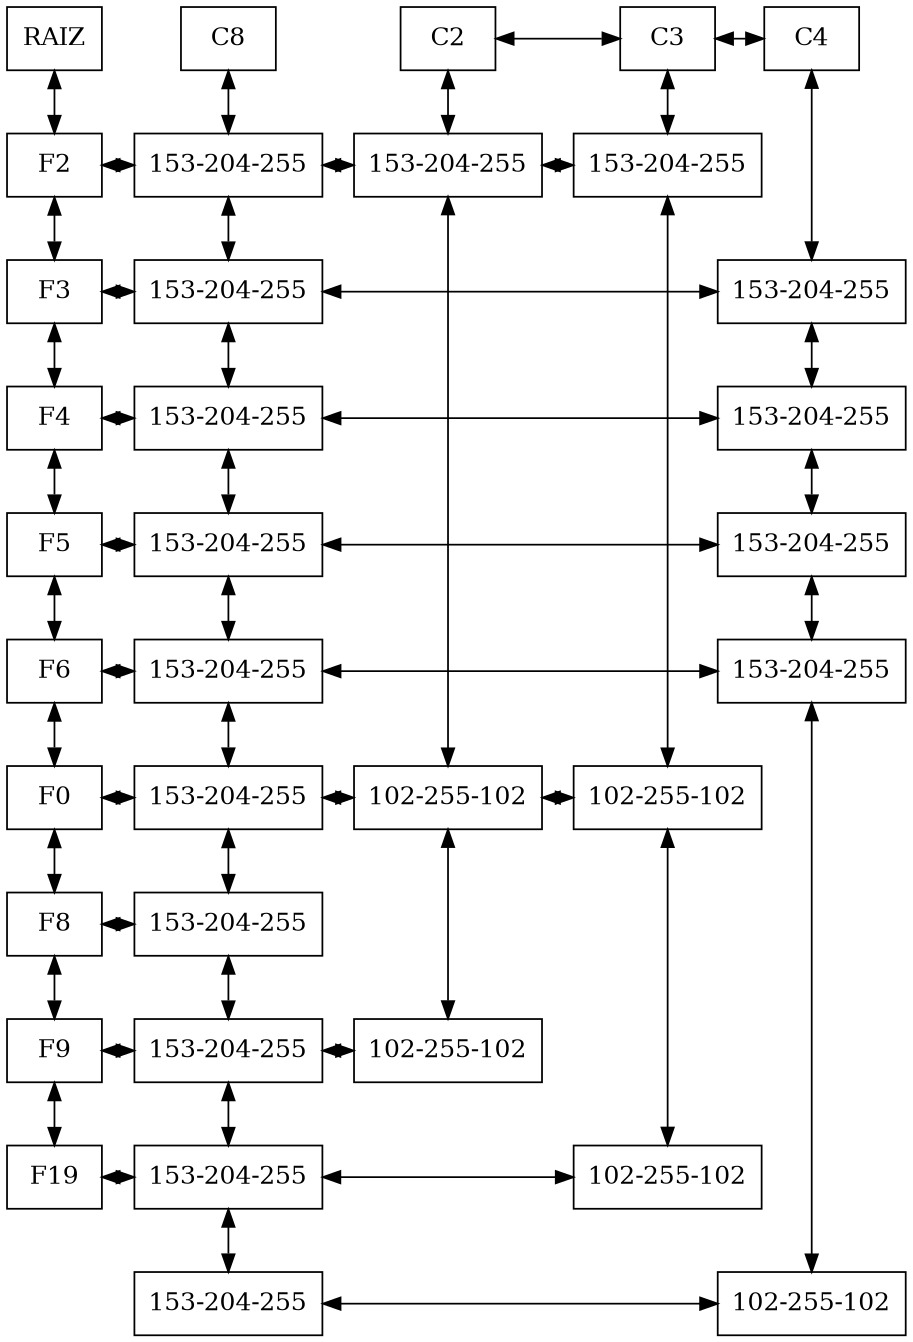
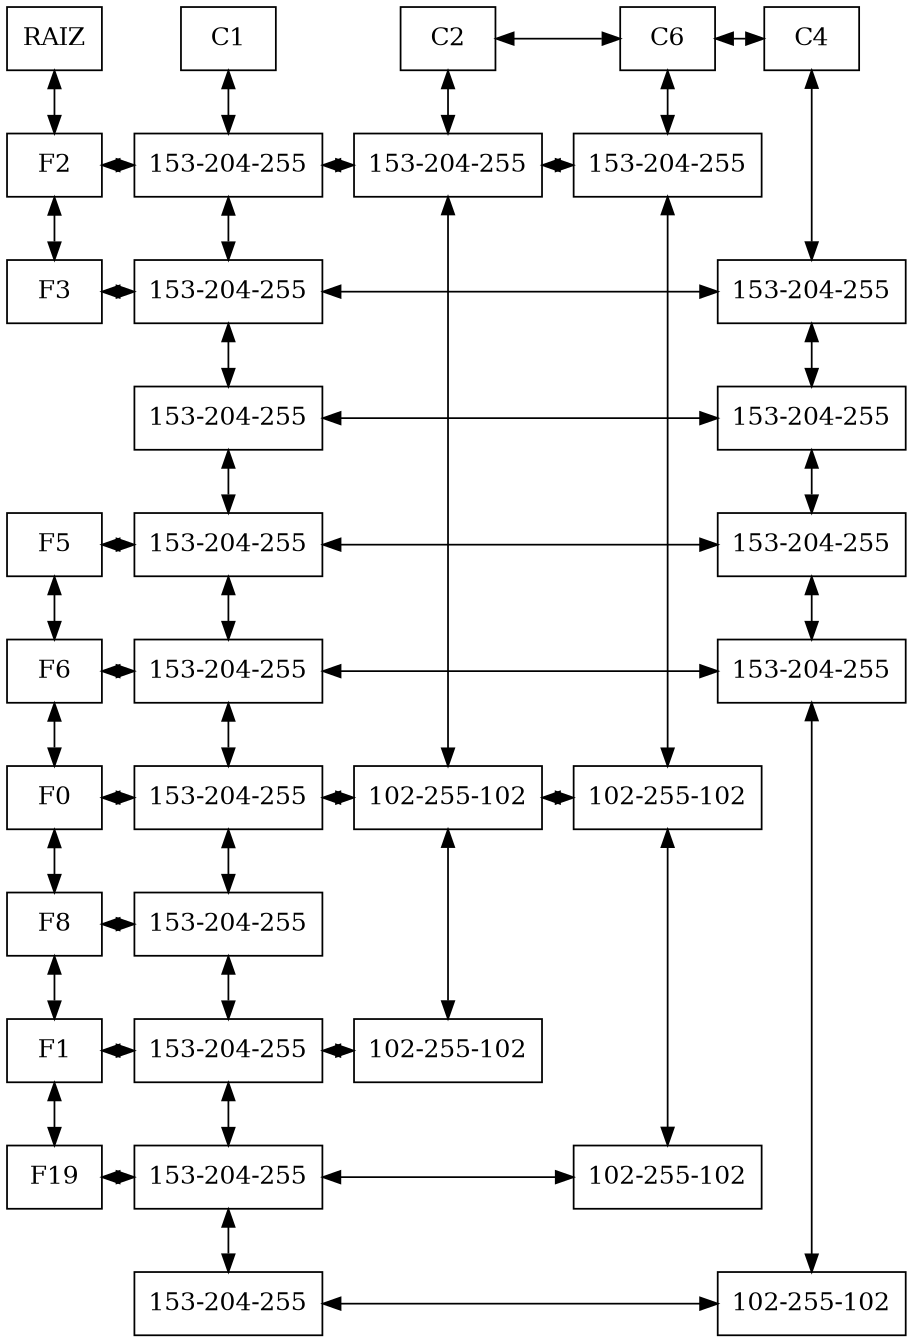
(228, 39) -> (228, 39)
(668, 39) -> (668, 39)
(54, 418) -> none
(54, 1051) -> (54, 1051)
